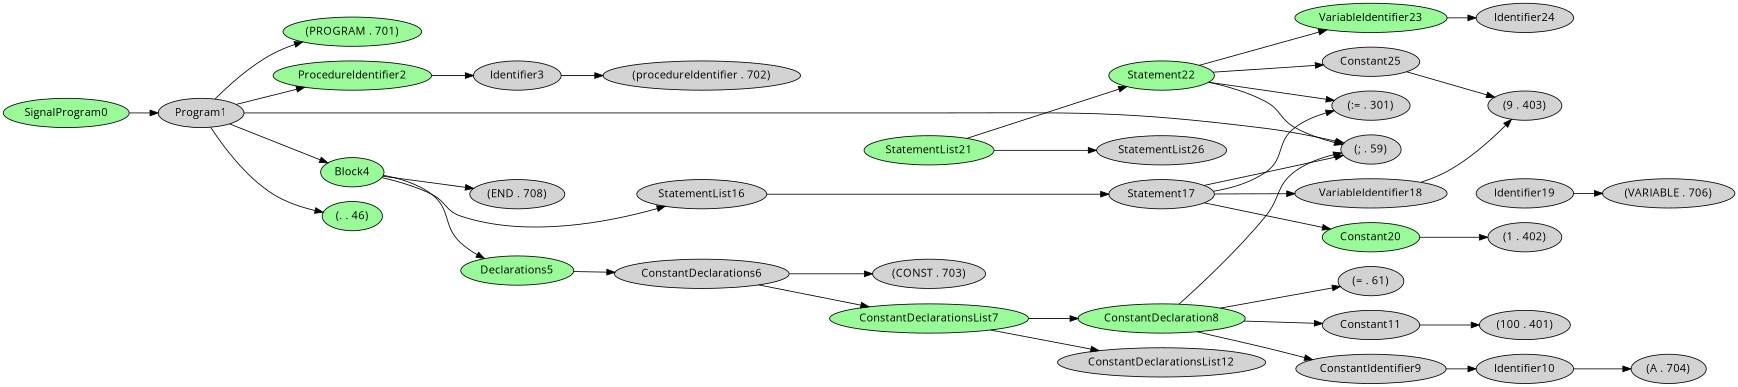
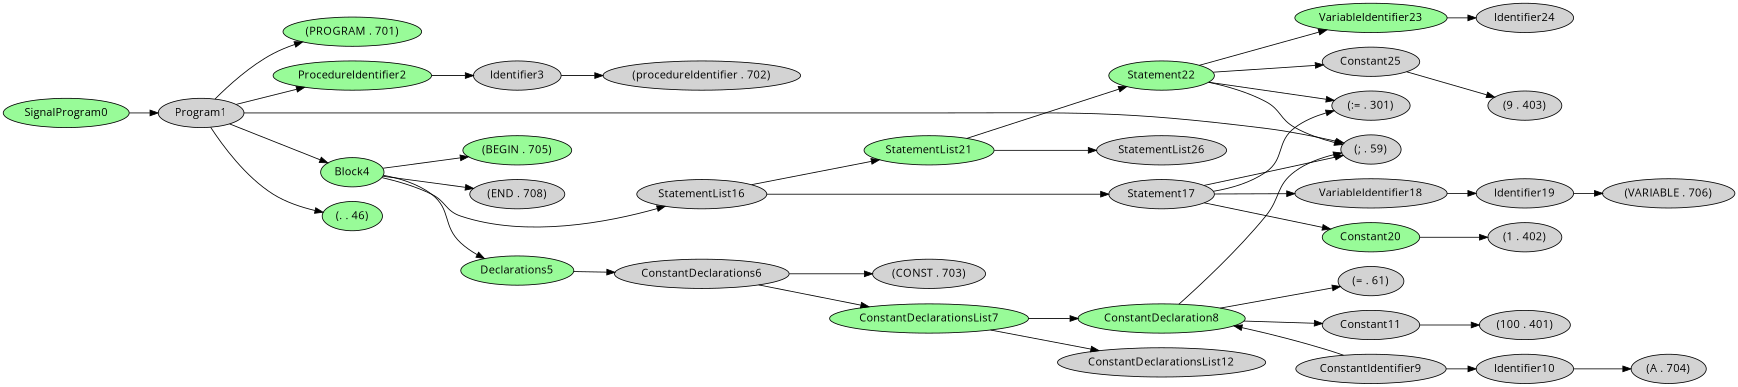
none -> (517, 150)
(1467, 159) -> (1458, 193)
none -> (811, 173)
(1251, 344) -> (1293, 340)
